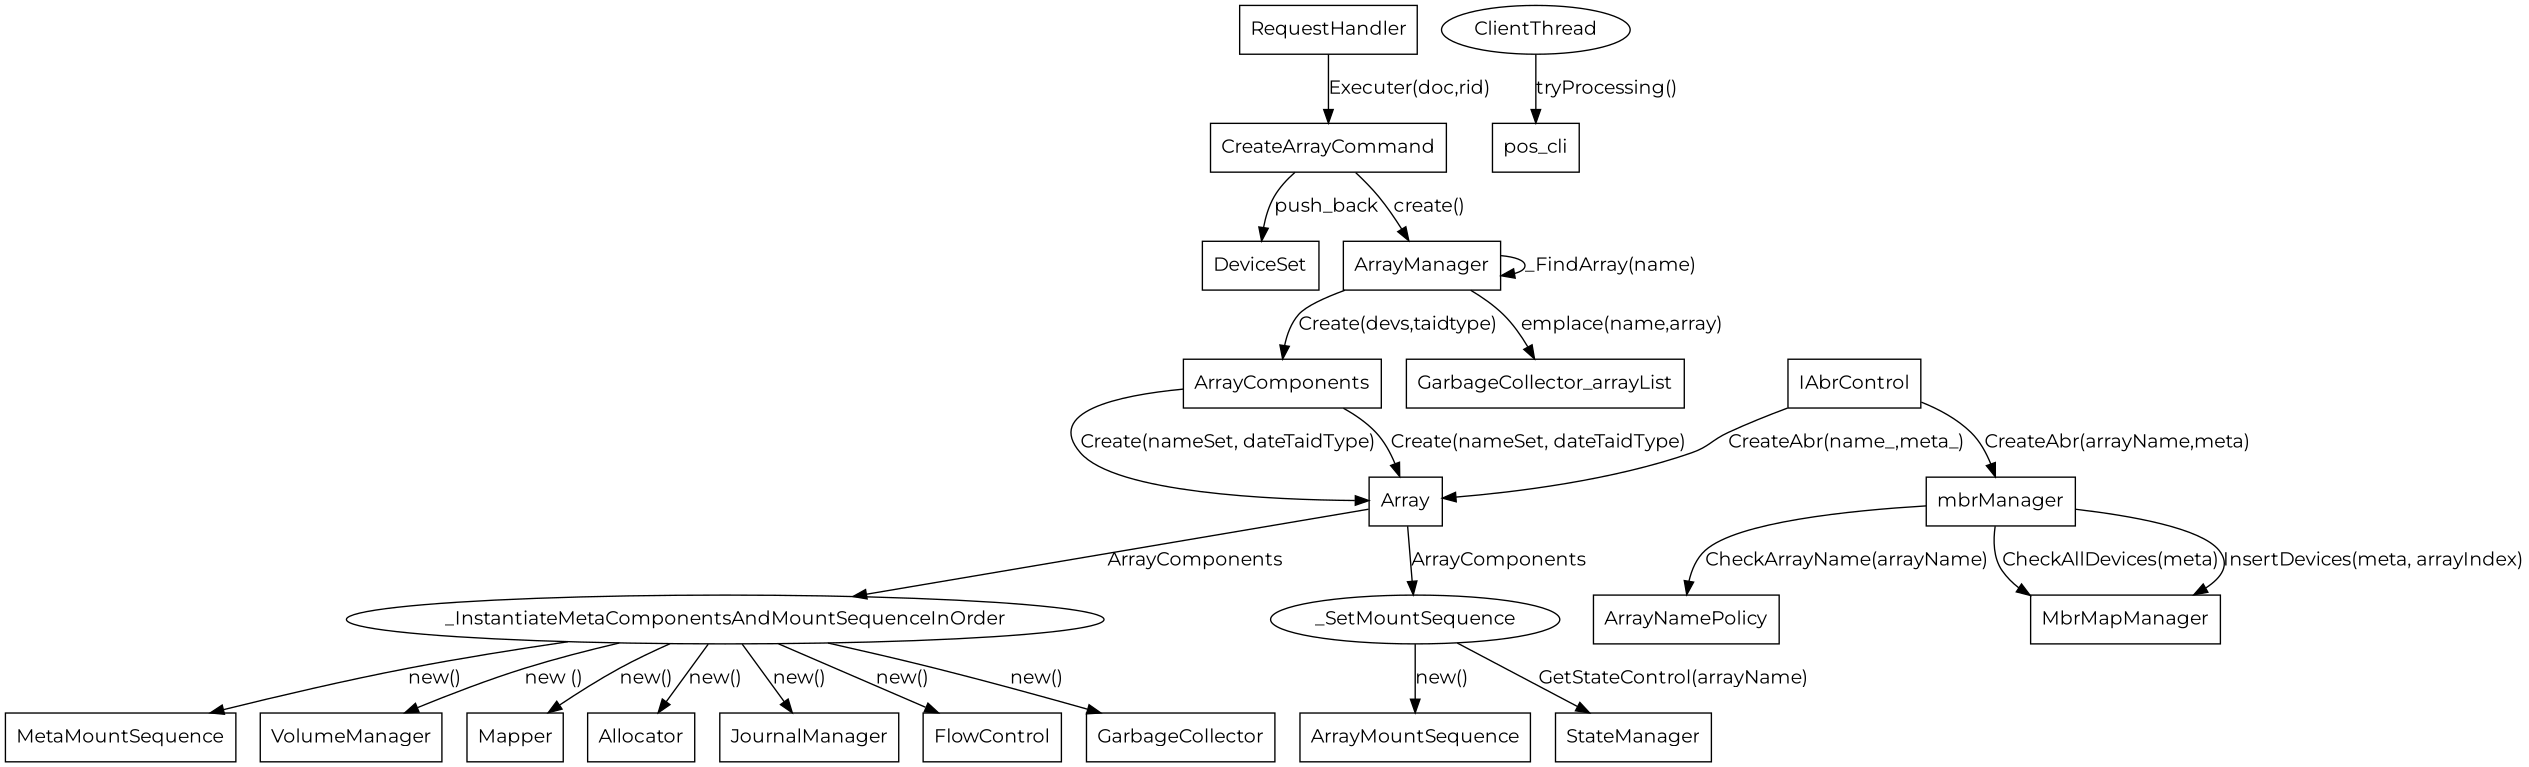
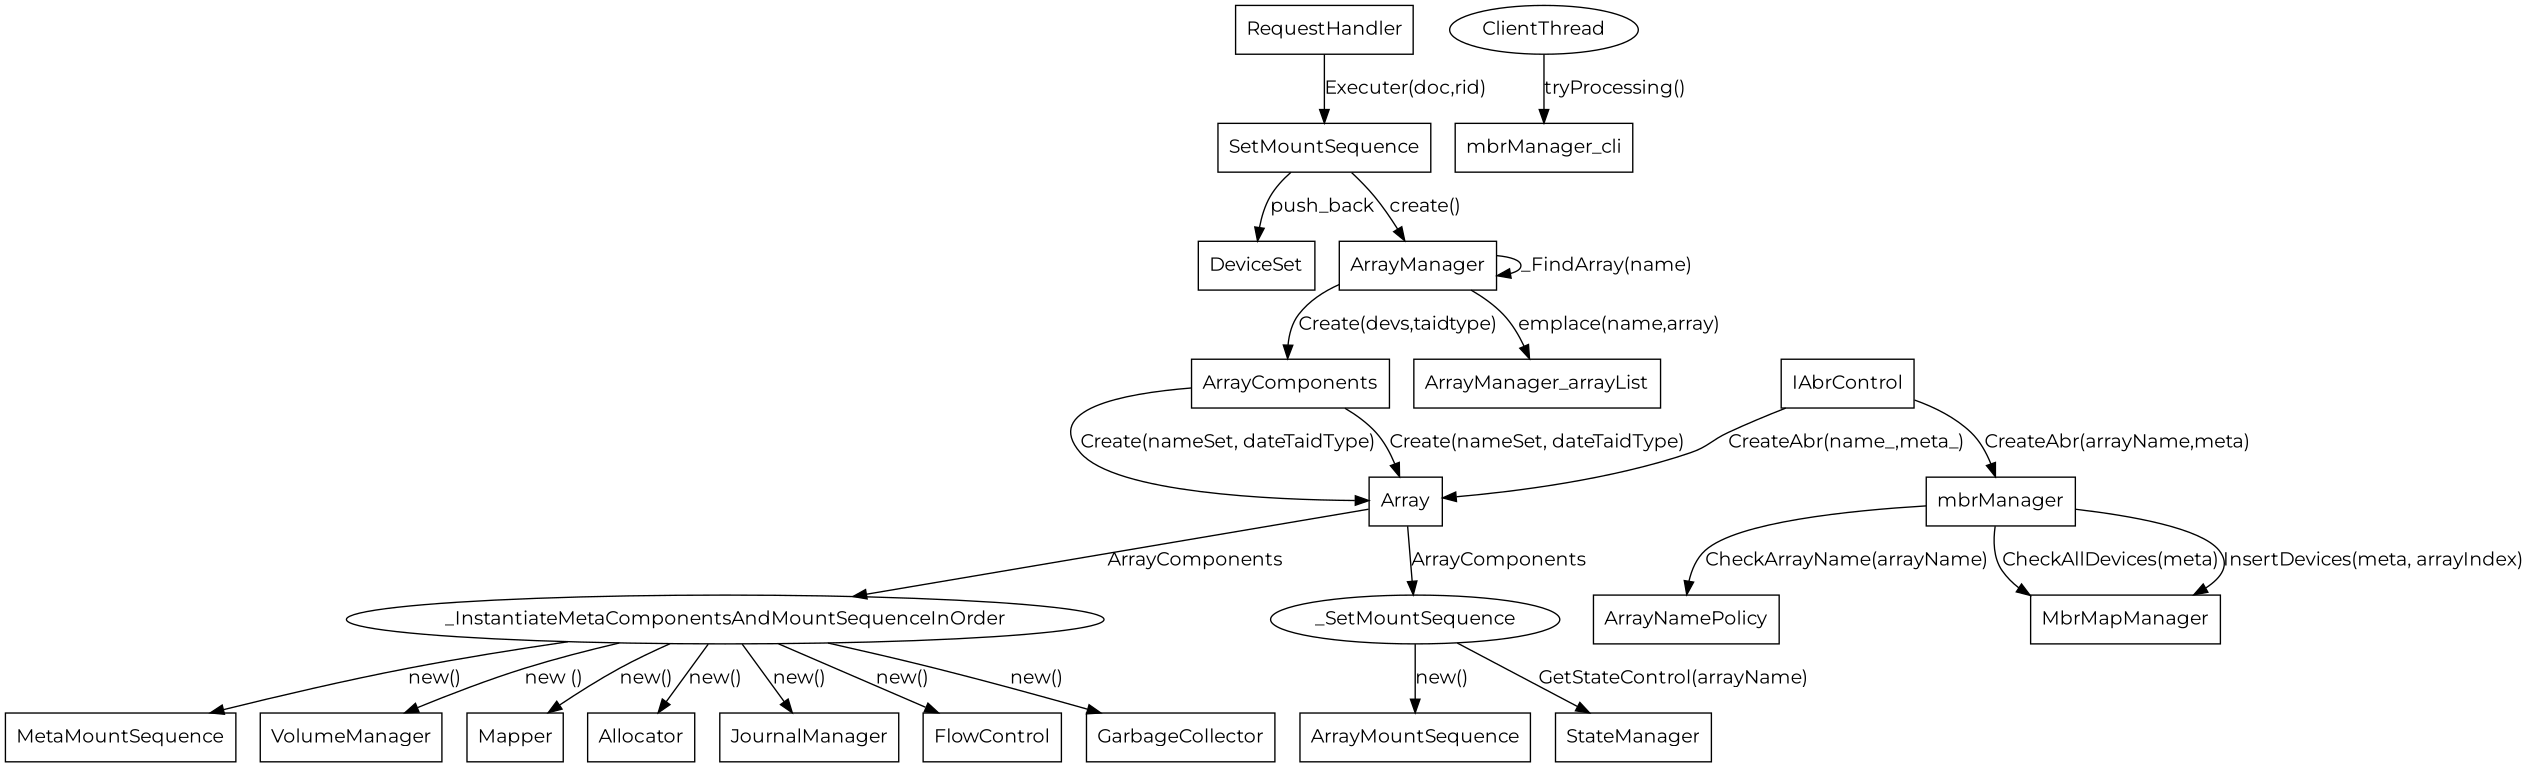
(1328, 148) -> (1324, 148)
(1536, 148) -> (1544, 148)
(1545, 384) -> (1537, 384)
